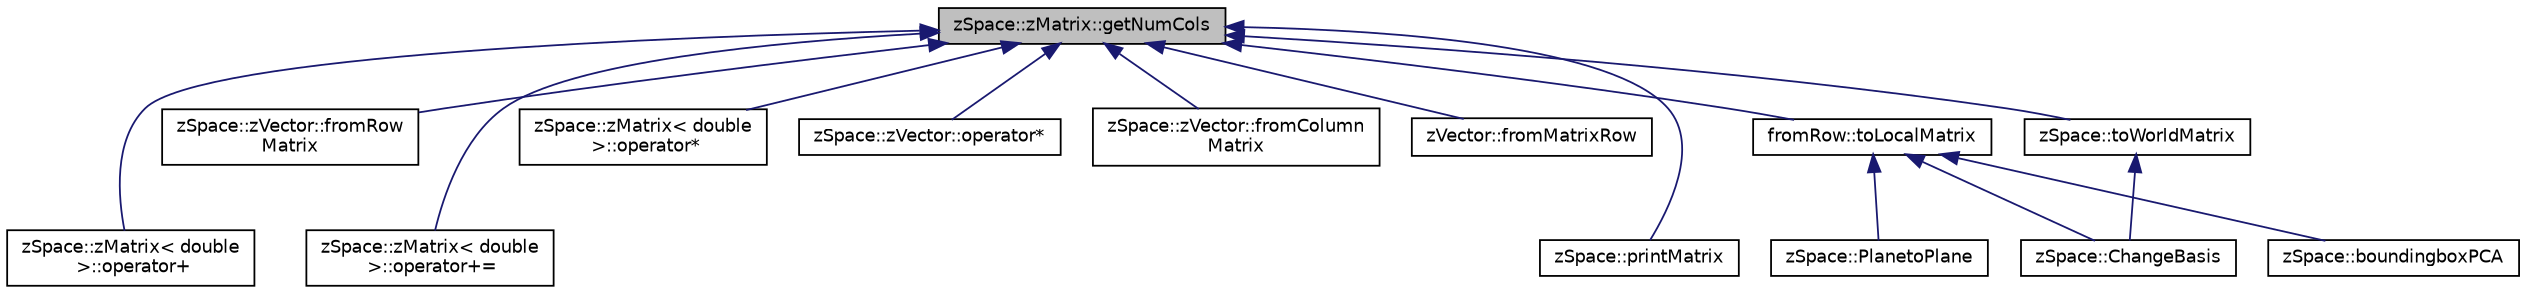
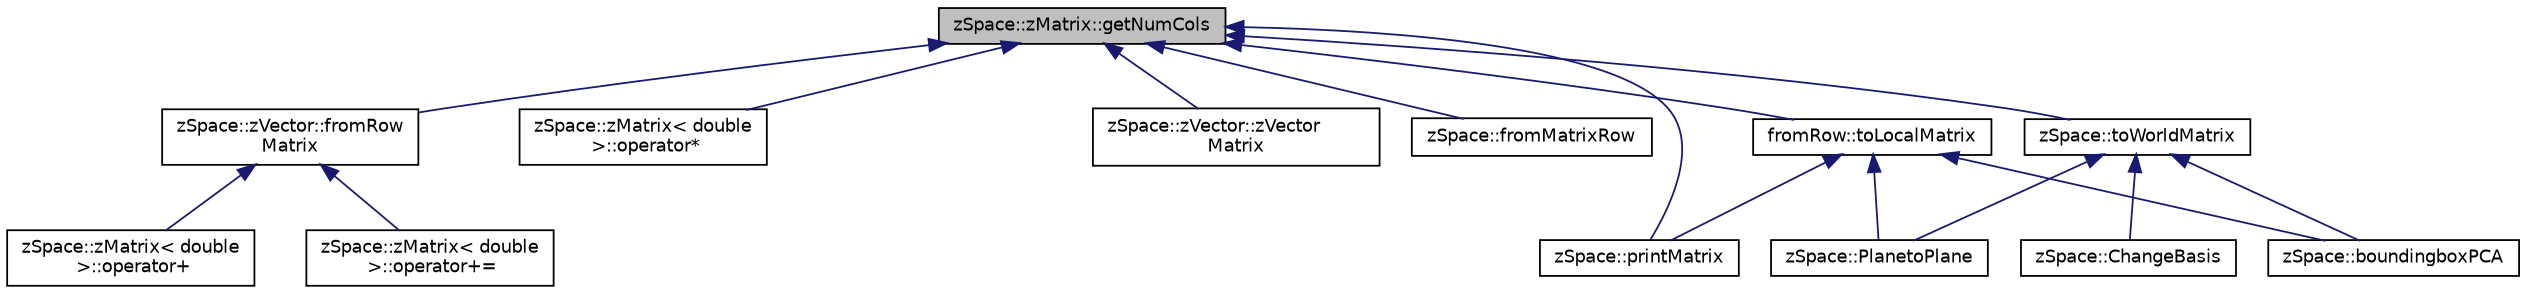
(465, 51) -> (203, 203)
(637, 64) -> (367, 203)
(930, 137) -> none
(1236, 137) -> (1236, 137)
(1532, 137) -> (1532, 137)
none -> (2000, 201)
(2009, 201) -> (1748, 202)
none -> (2274, 201)
